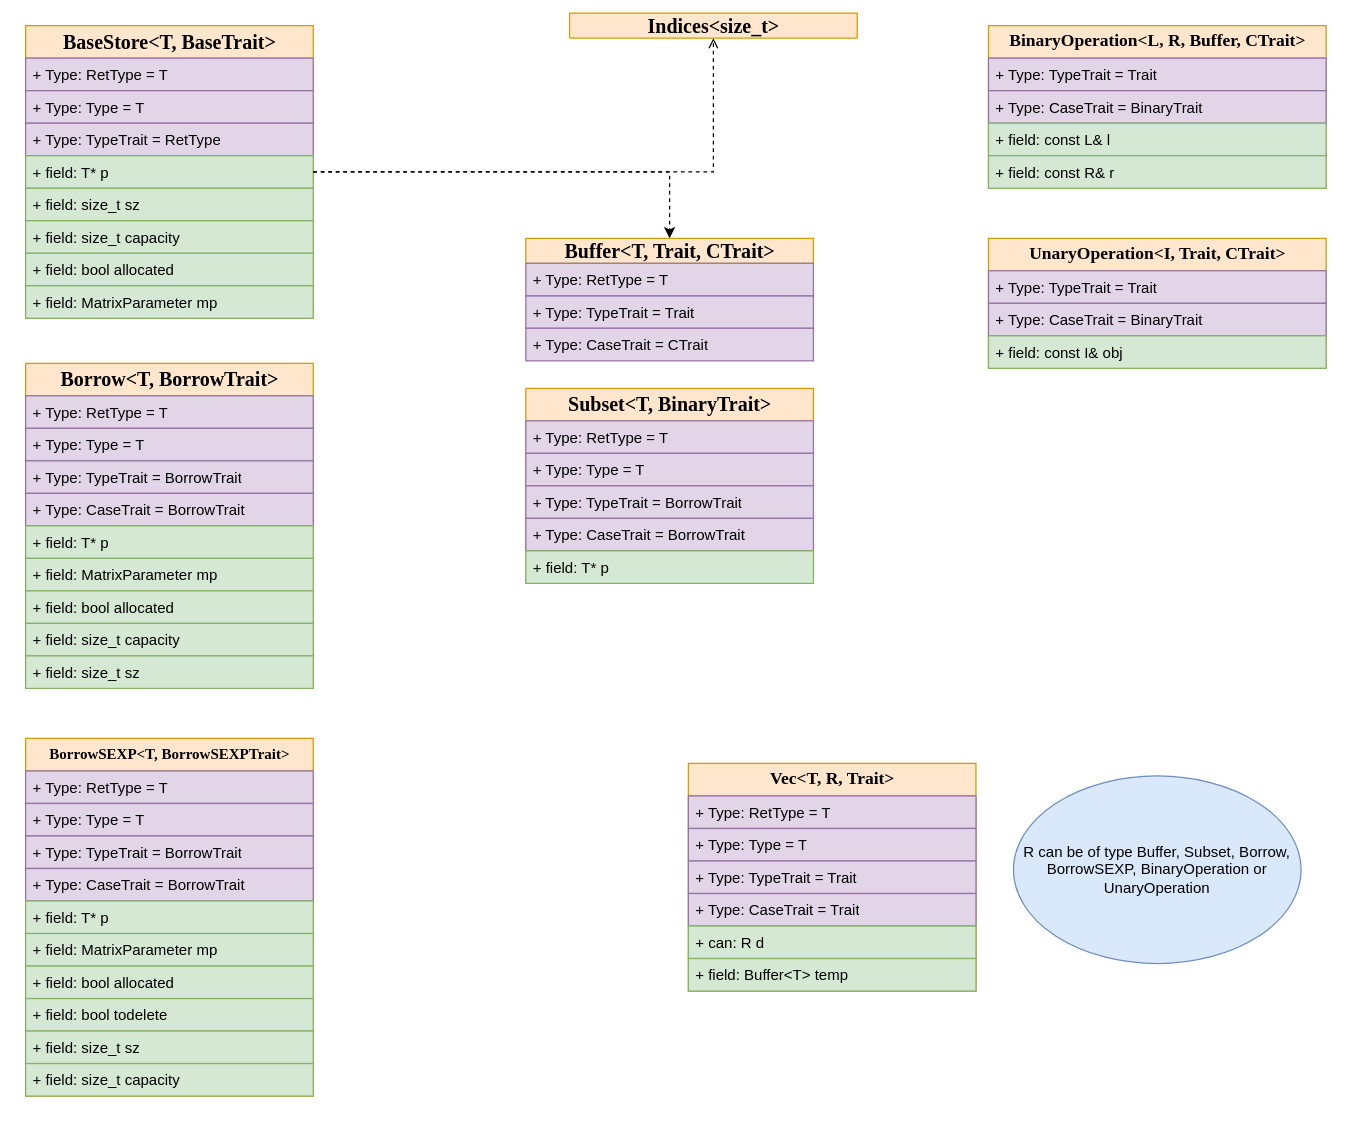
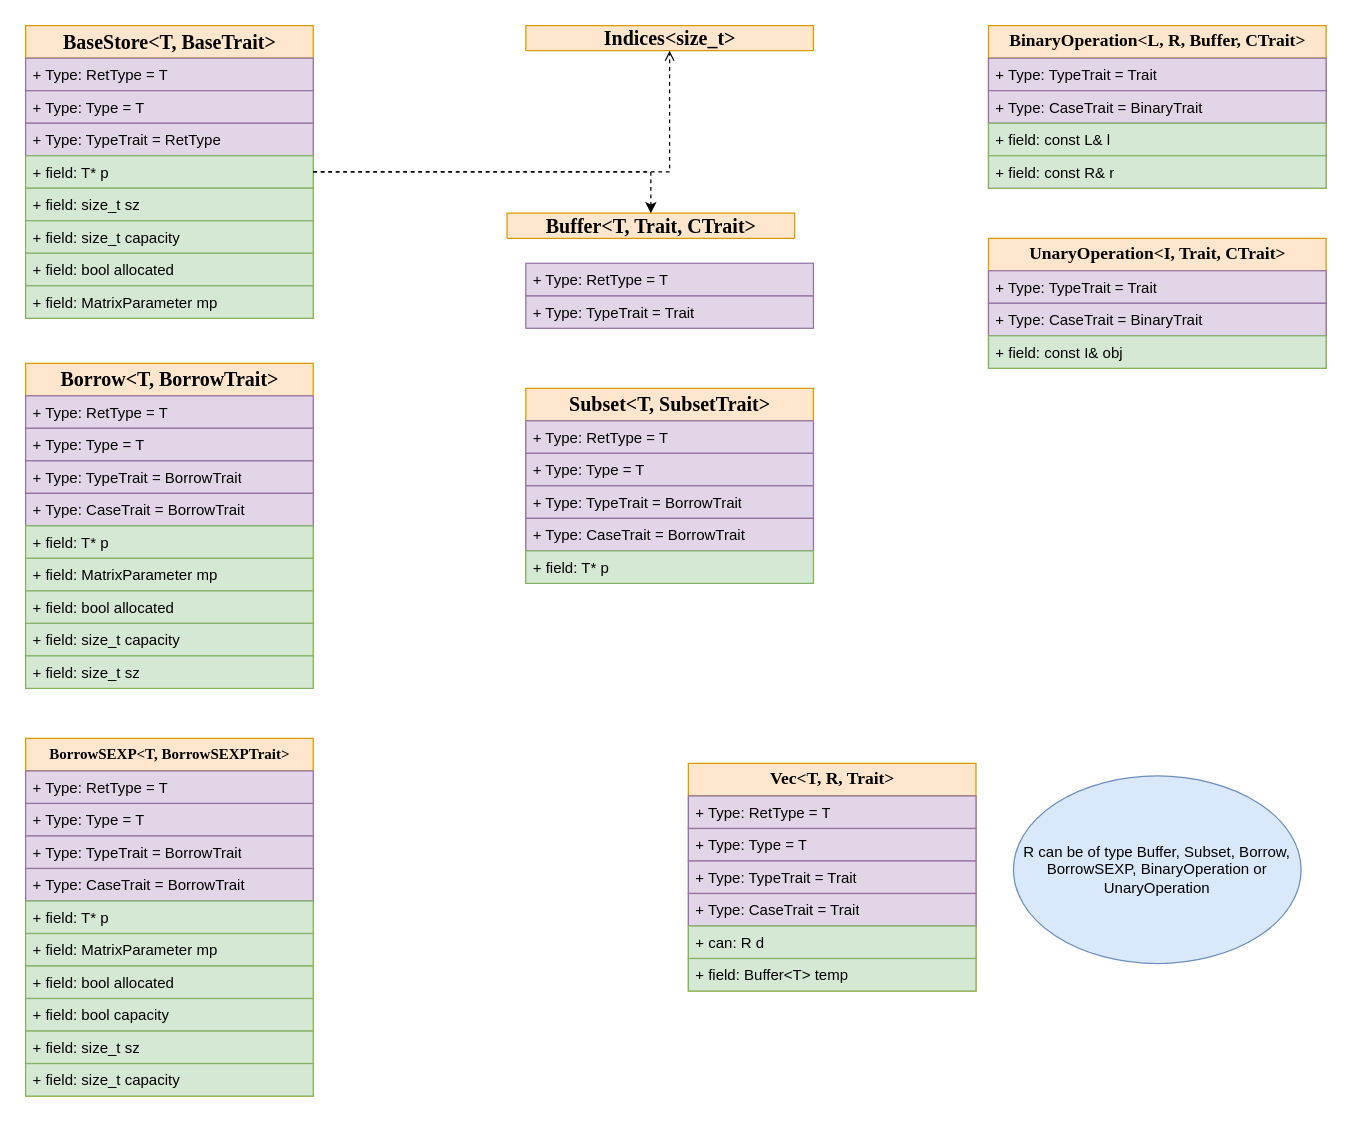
(713, 26) -> (669, 38)
(669, 251) -> (651, 226)
(669, 344) -> none
(670, 404) -> (670, 404)
(110, 1016) -> (110, 1016)
